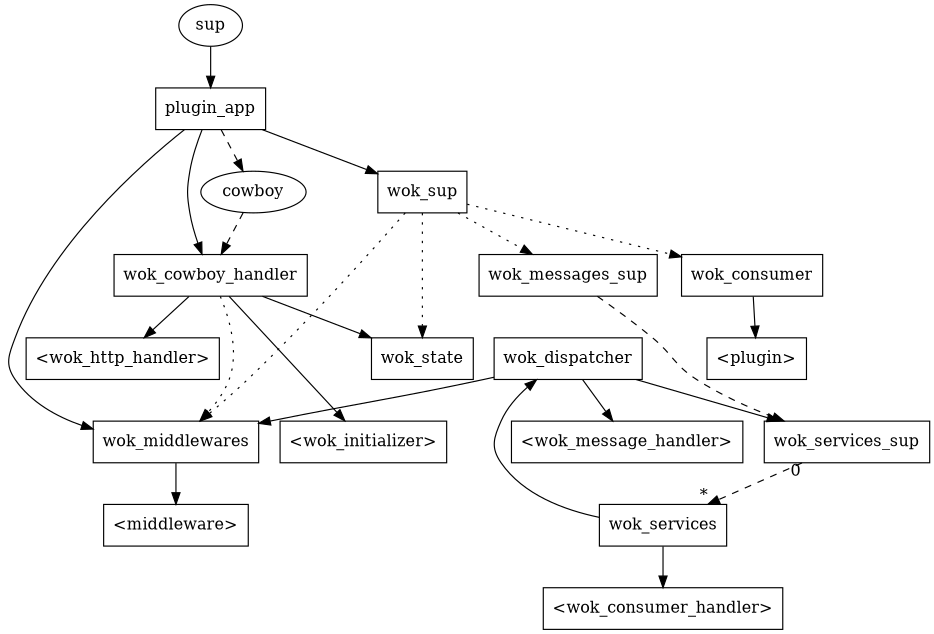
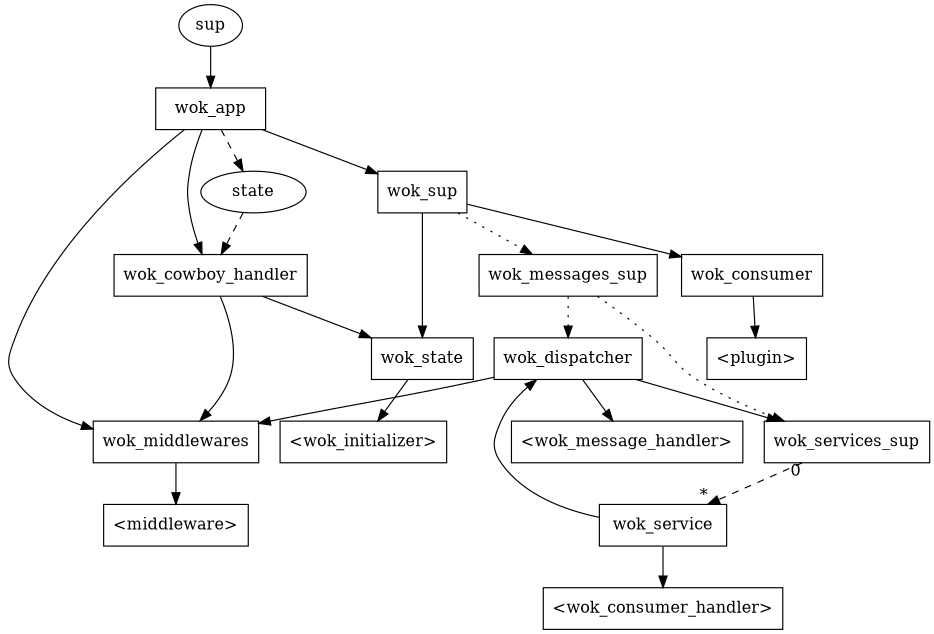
(211, 109) -> (211, 109)
(253, 192) -> (253, 192)
(569, 229) -> (569, 229)
(422, 269) -> (422, 269)
none -> (568, 311)
(306, 321) -> none
(233, 357) -> (233, 357)
(286, 357) -> (401, 389)
(123, 359) -> none
(679, 365) -> (679, 365)
(663, 525) -> (663, 525)
